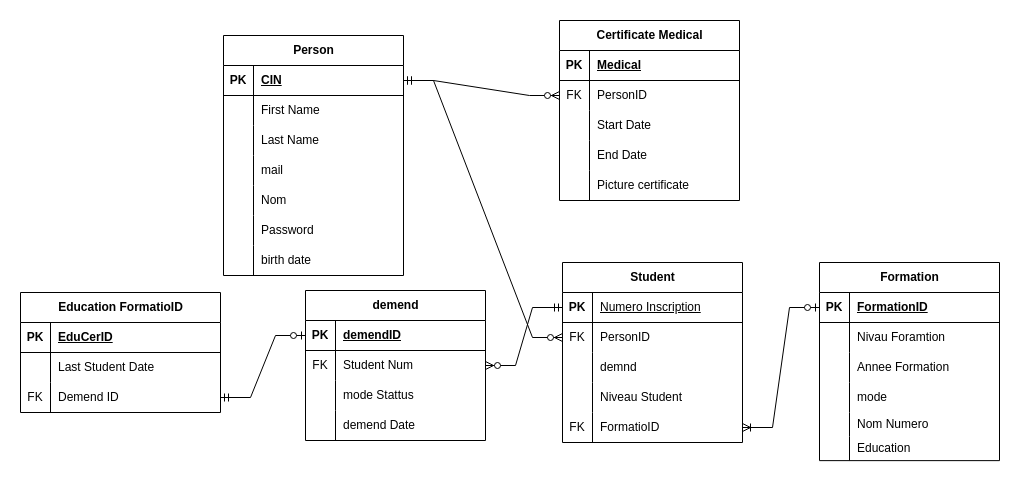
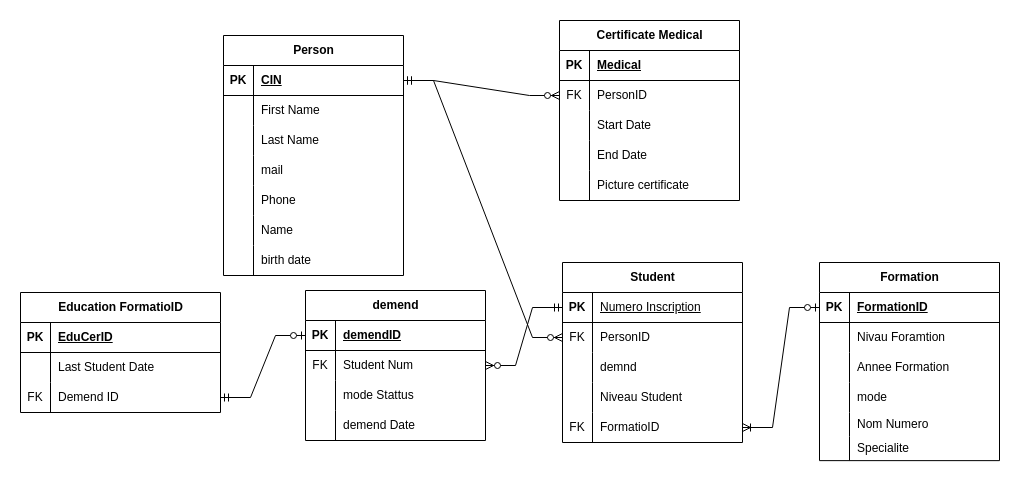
(272, 201) -> (278, 201)
(288, 231) -> (275, 231)
(886, 449) -> (886, 449)
